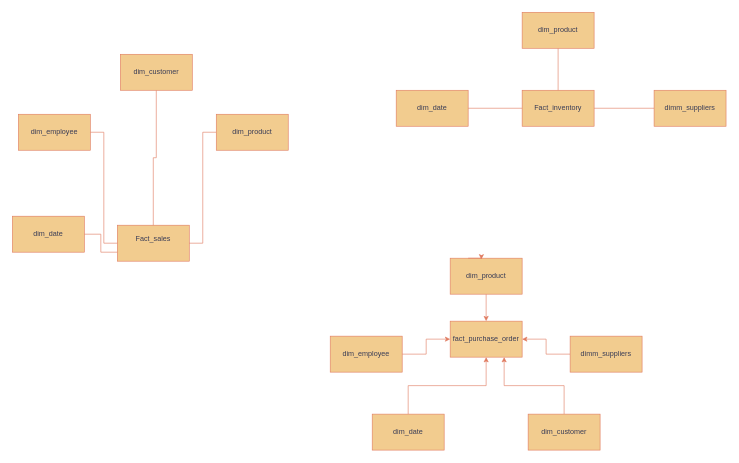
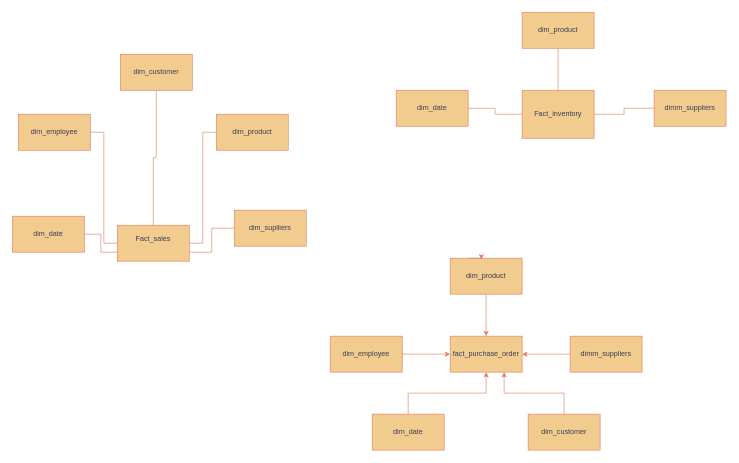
(558, 108) -> (558, 114)
none -> (270, 228)
none -> (212, 240)
(486, 339) -> (486, 354)
